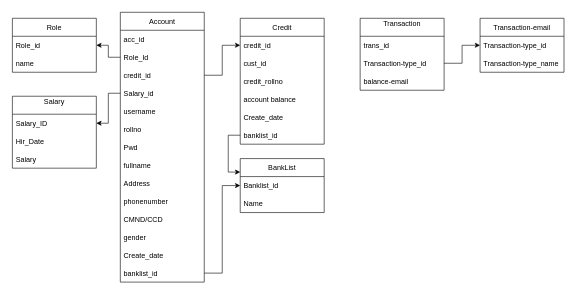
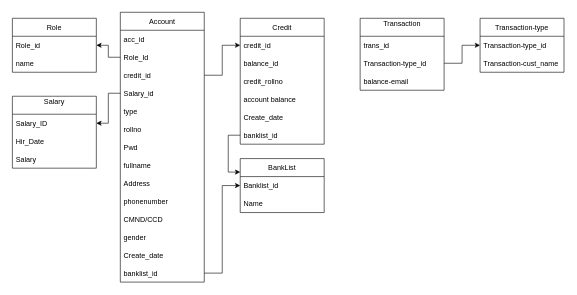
(522, 28) -> (522, 28)
(257, 64) -> (262, 64)
(525, 64) -> (525, 64)
(140, 112) -> (132, 112)
